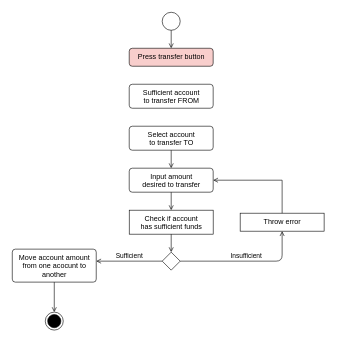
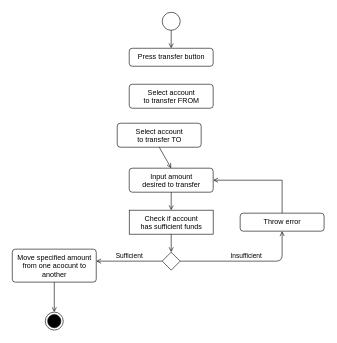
(171, 57) -> (171, 57)
(172, 97) -> (172, 97)
(171, 138) -> (159, 135)
(282, 222) -> (282, 222)
(55, 266) -> (55, 266)
